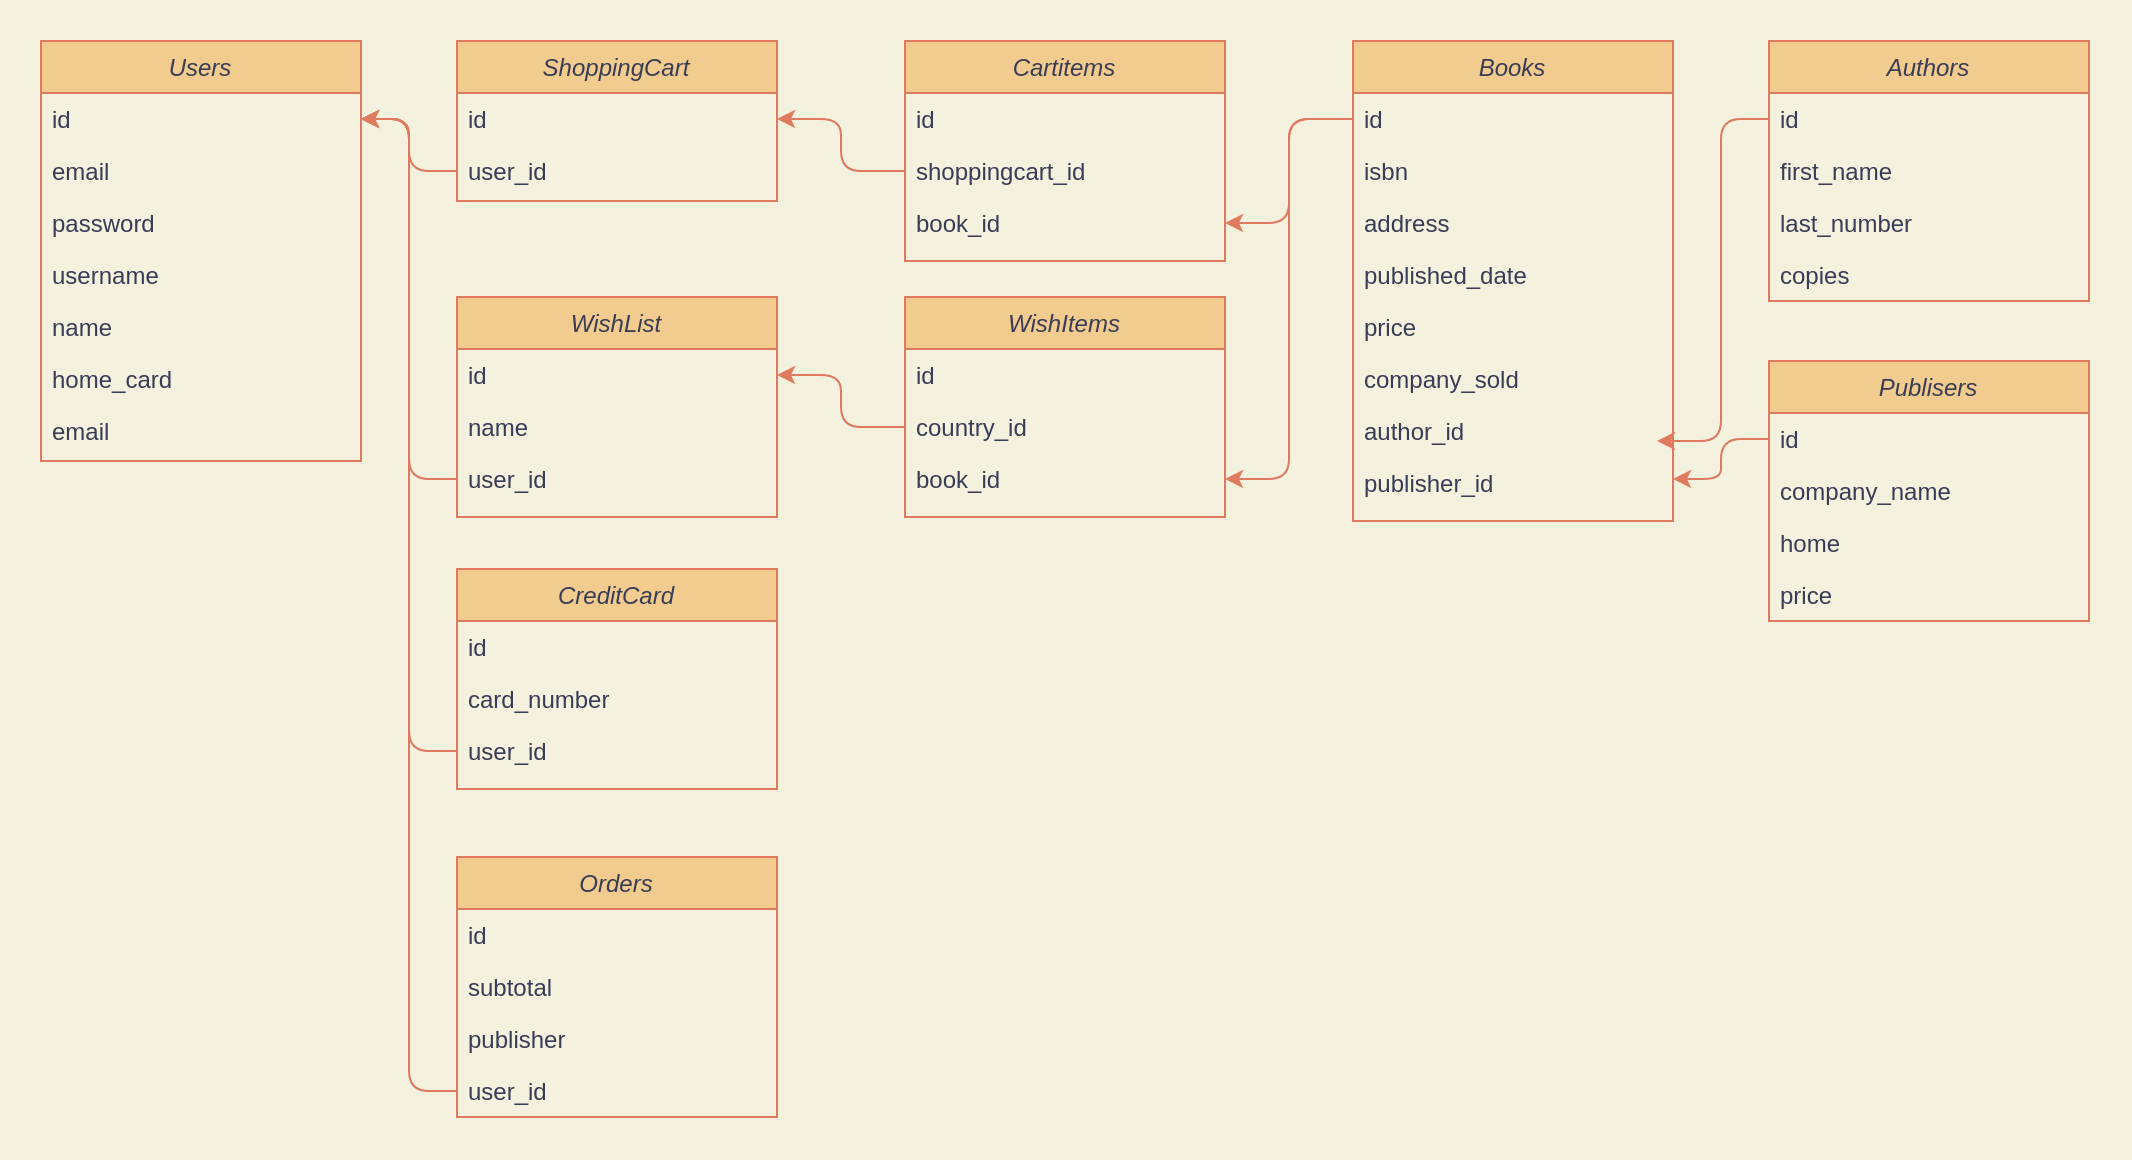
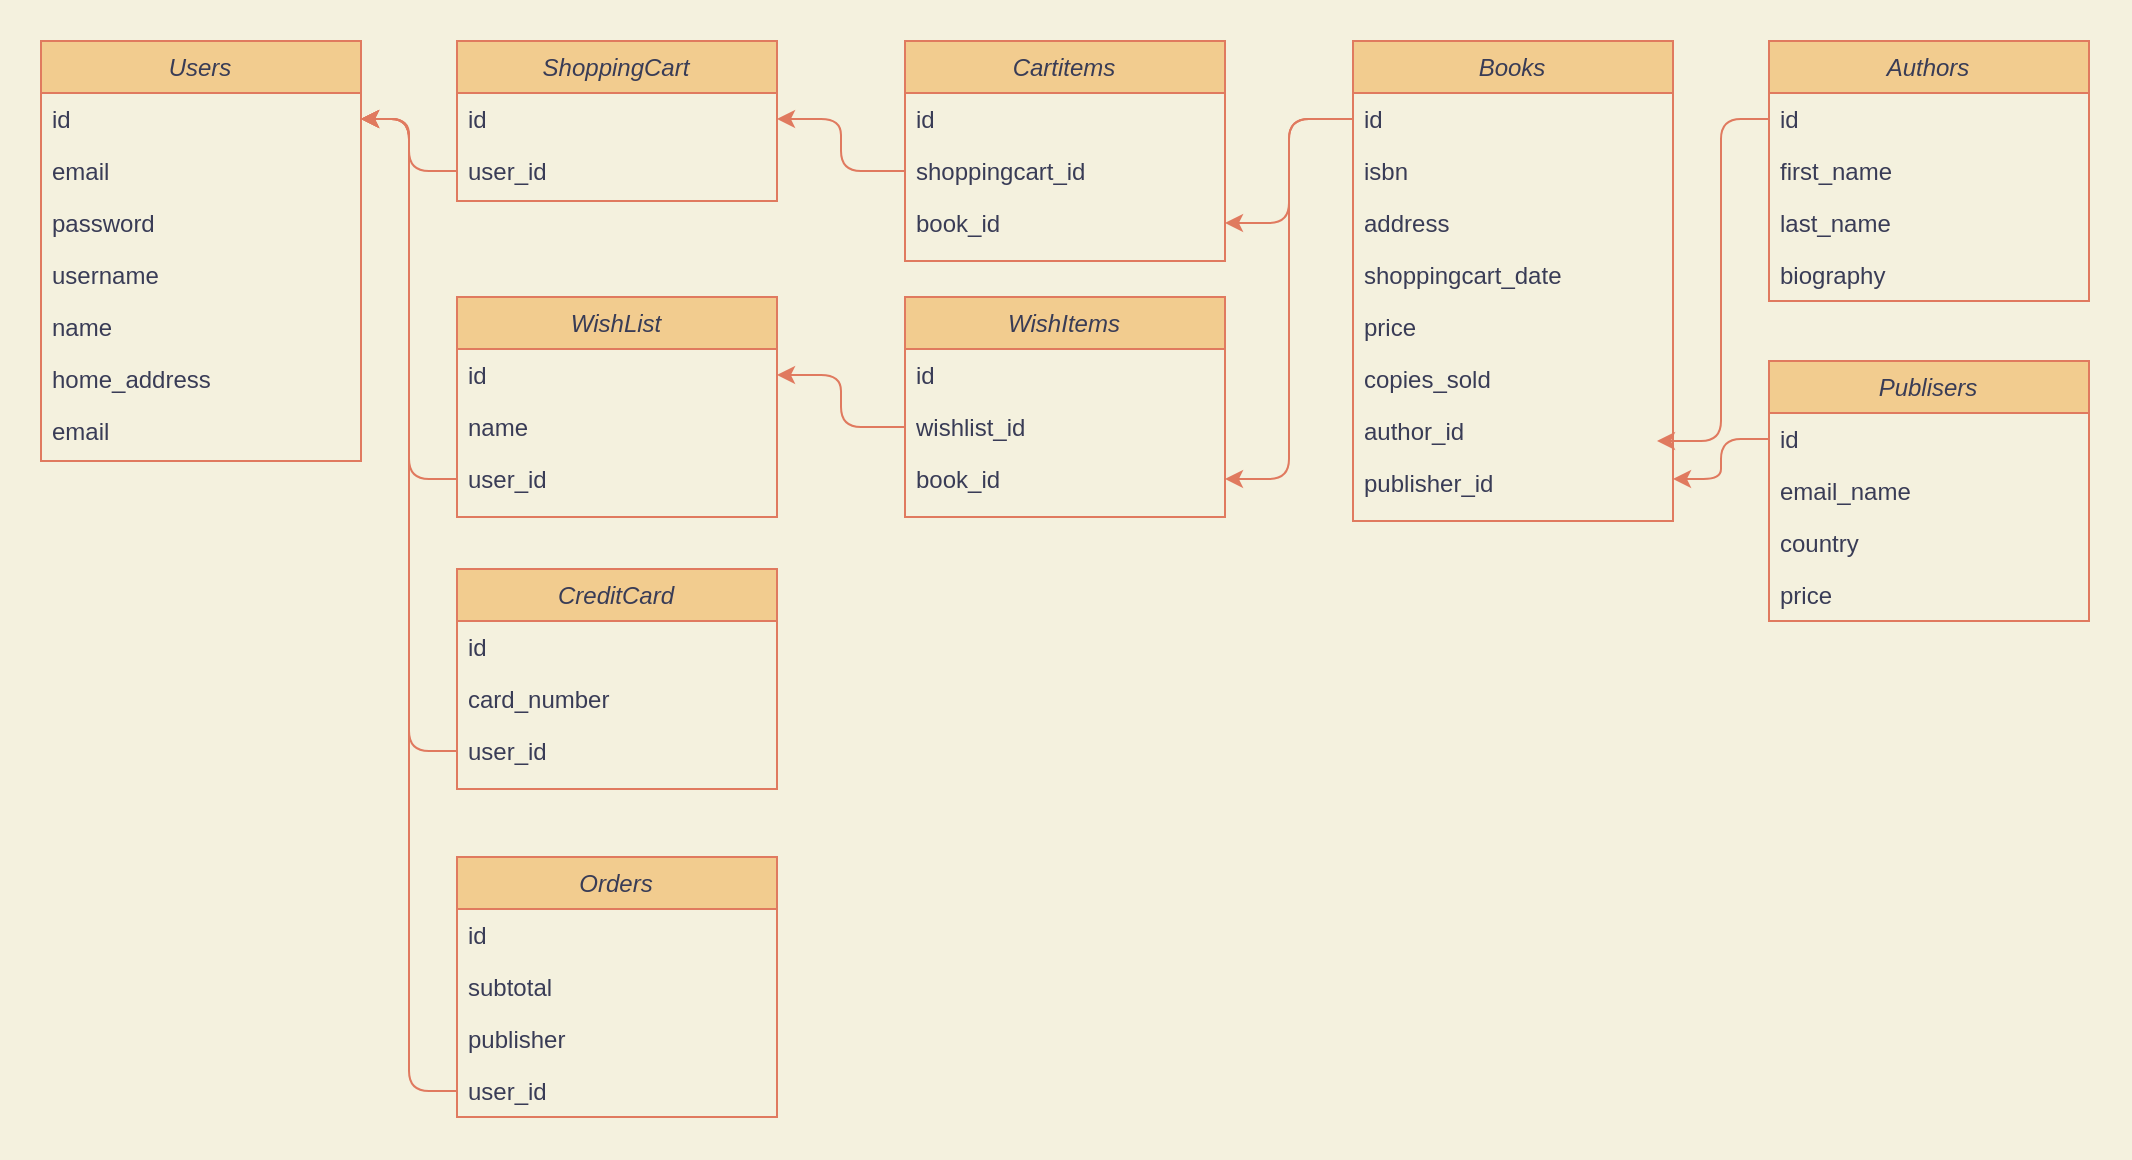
(1851, 224) -> (1837, 224)
(1452, 276) -> (1475, 276)
(1817, 276) -> (1837, 276)
(112, 380) -> (133, 380)
(1442, 380) -> (1432, 380)
(980, 428) -> (977, 428)
(1861, 492) -> (1841, 492)
(1807, 544) -> (1827, 544)
